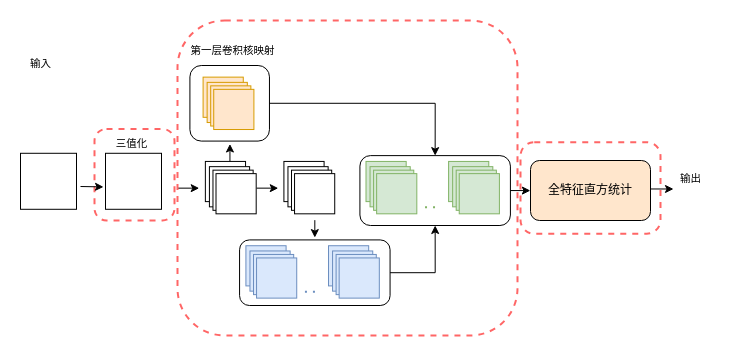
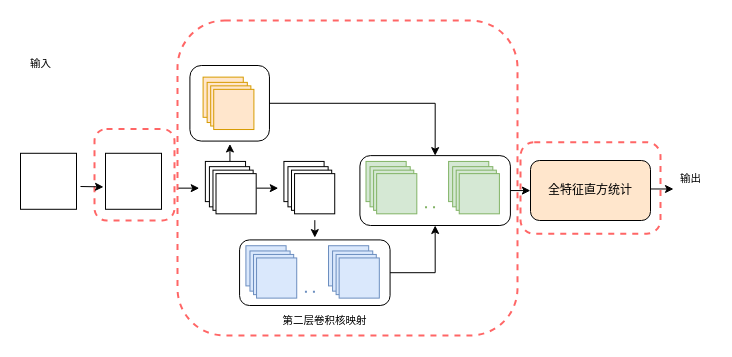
(233, 51) -> none
(132, 143) -> none
none -> (324, 321)
